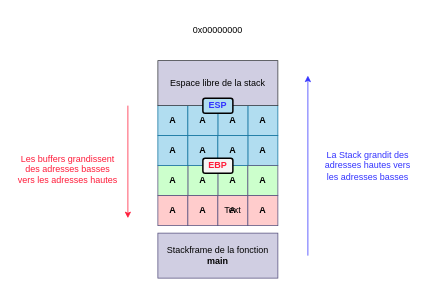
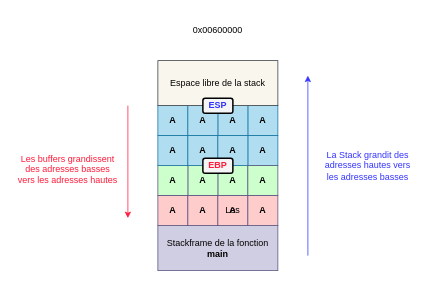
(218, 30) -> (218, 30)
(218, 83) -> (218, 83)
(218, 105) -> (218, 105)
(233, 210) -> (233, 210)
(218, 255) -> (218, 248)
